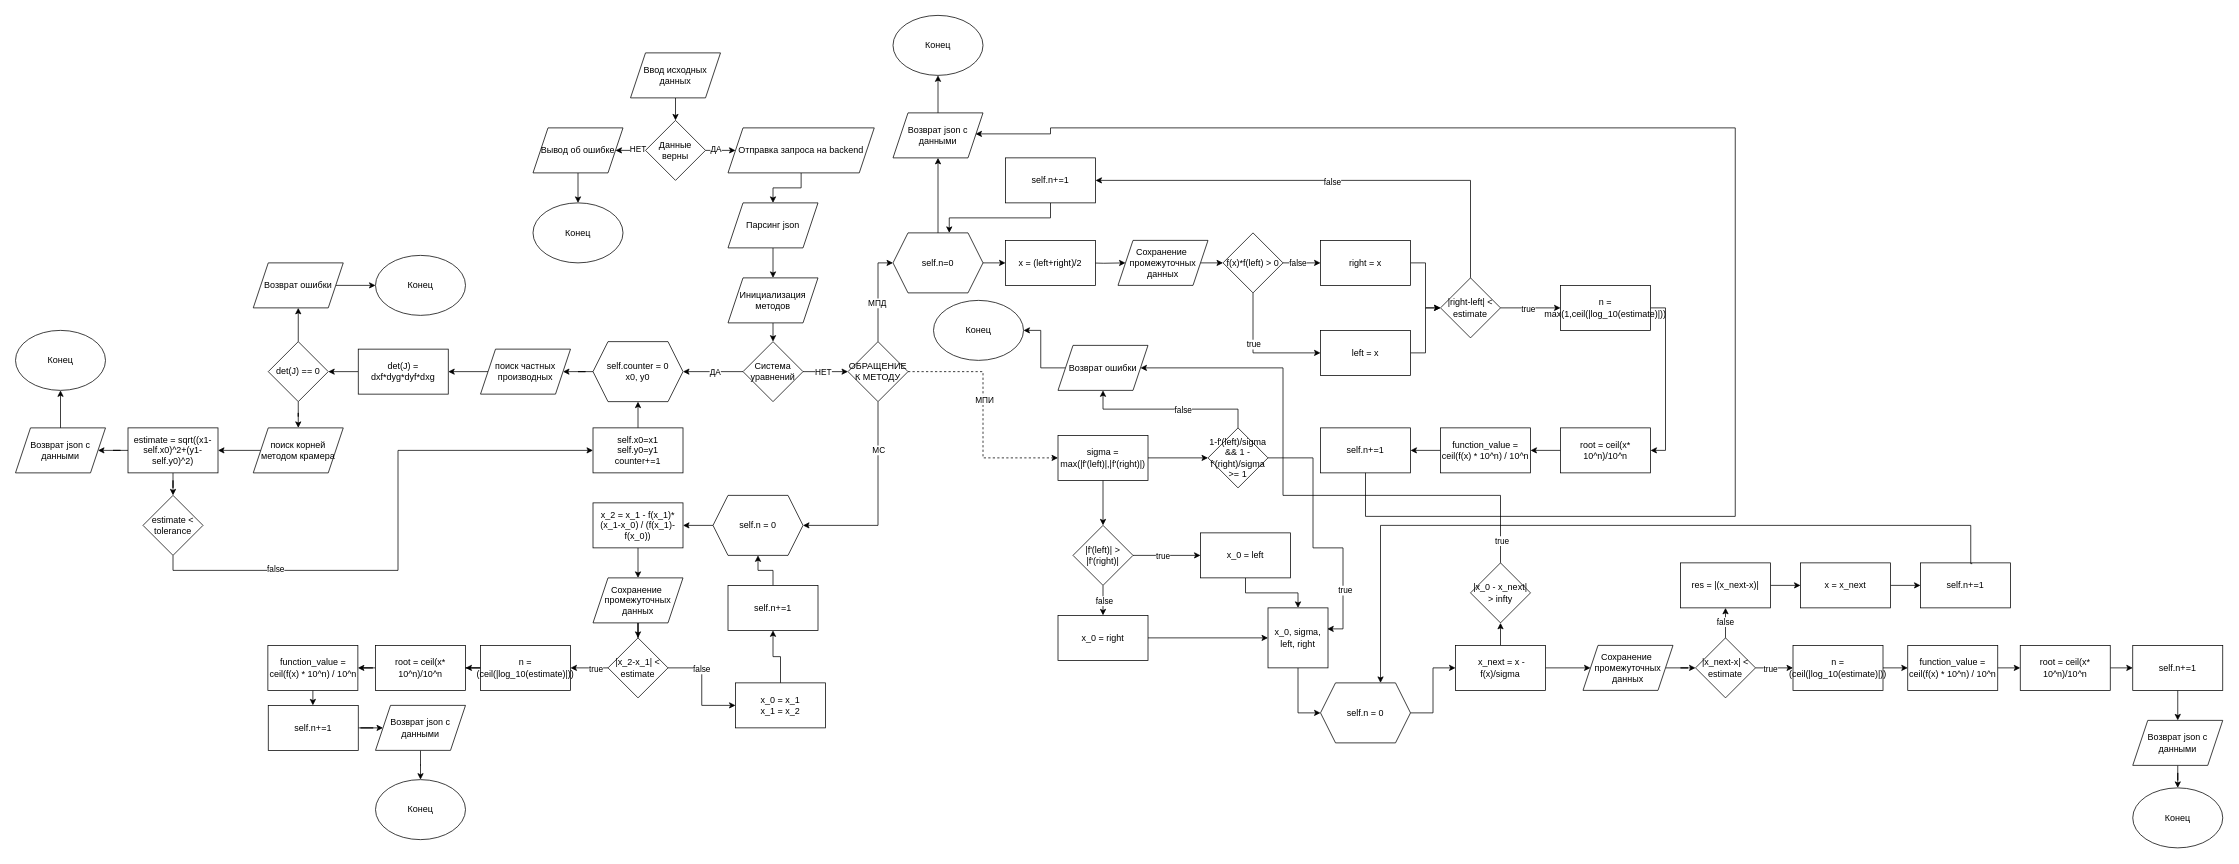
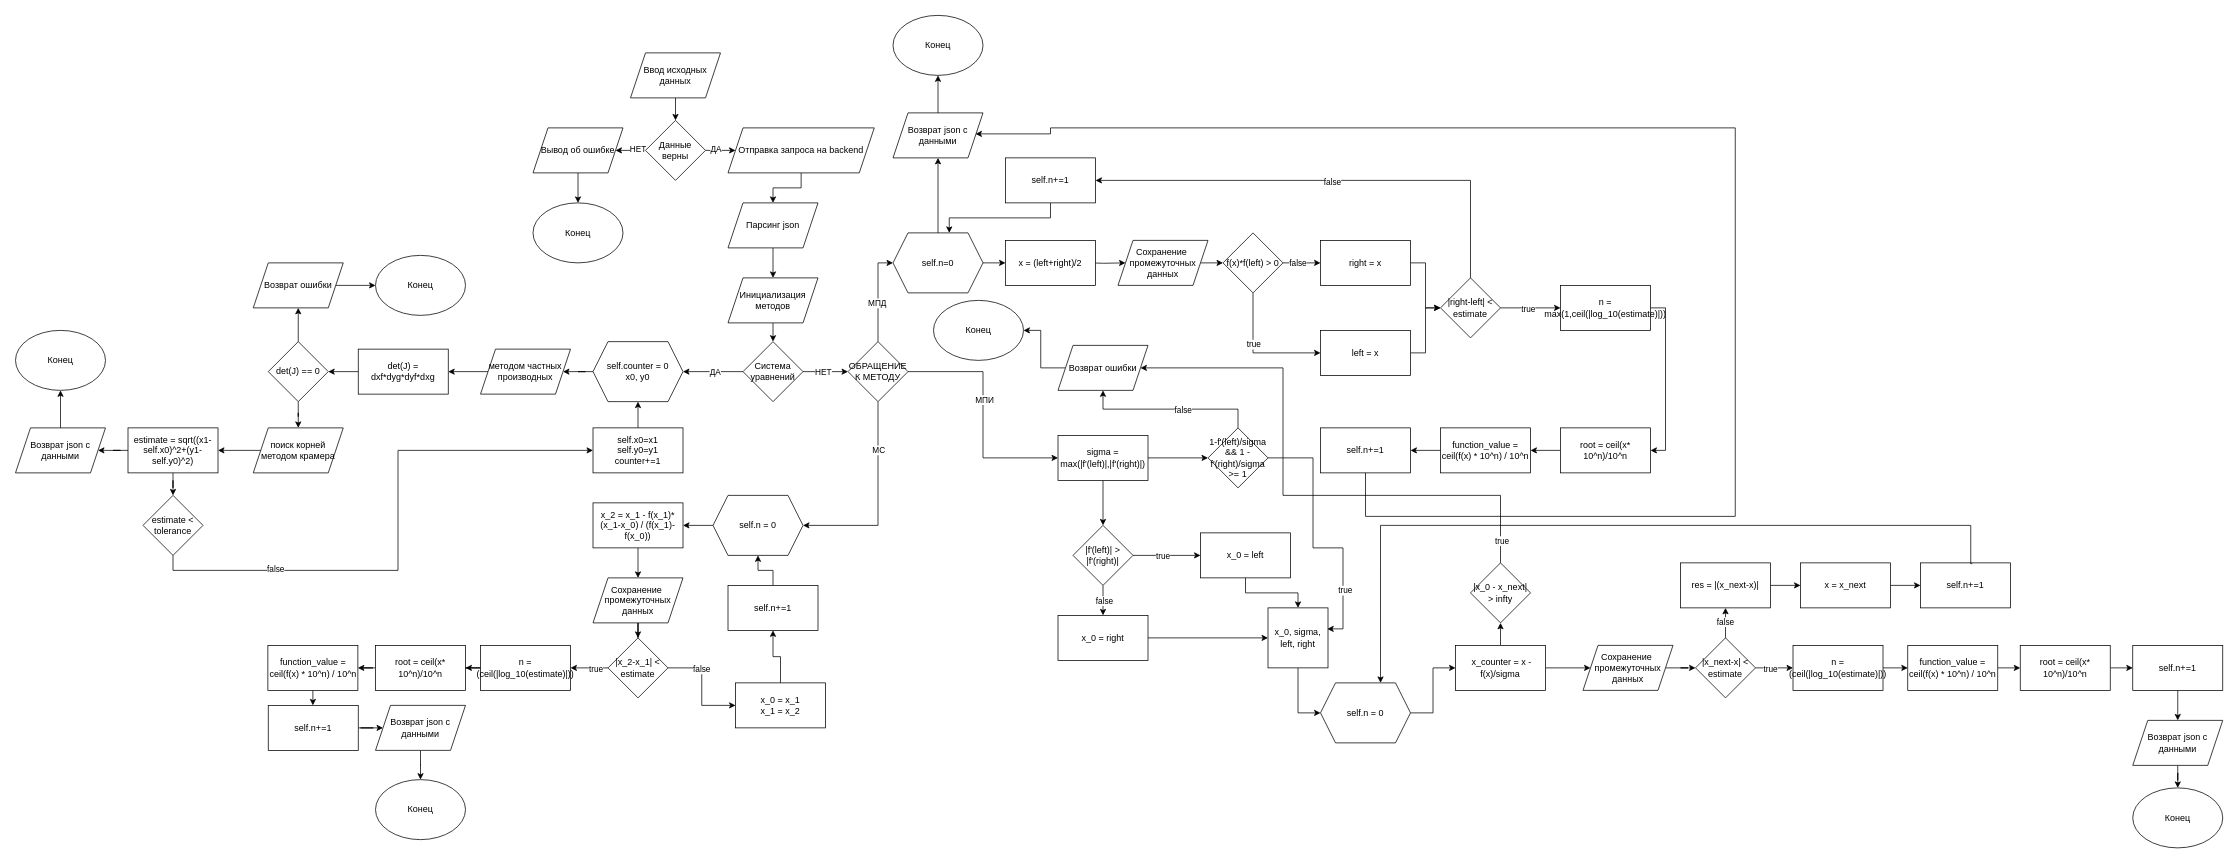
(525, 372) -> (525, 372)
(991, 458) -> (991, 458)
(1500, 668) -> (1500, 668)
